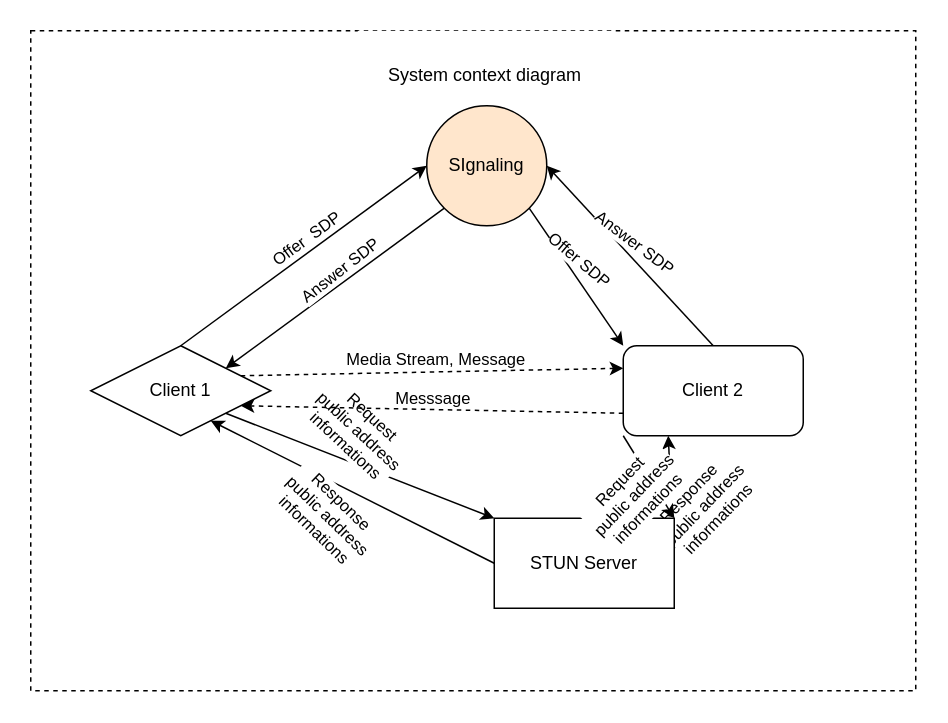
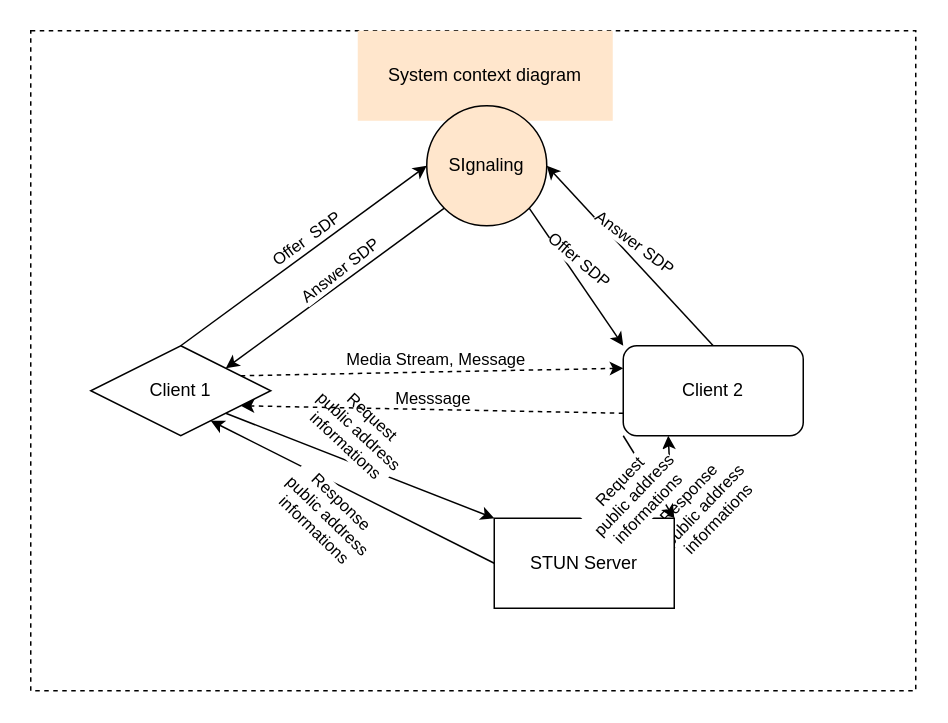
(485, 76) -> (485, 76)
